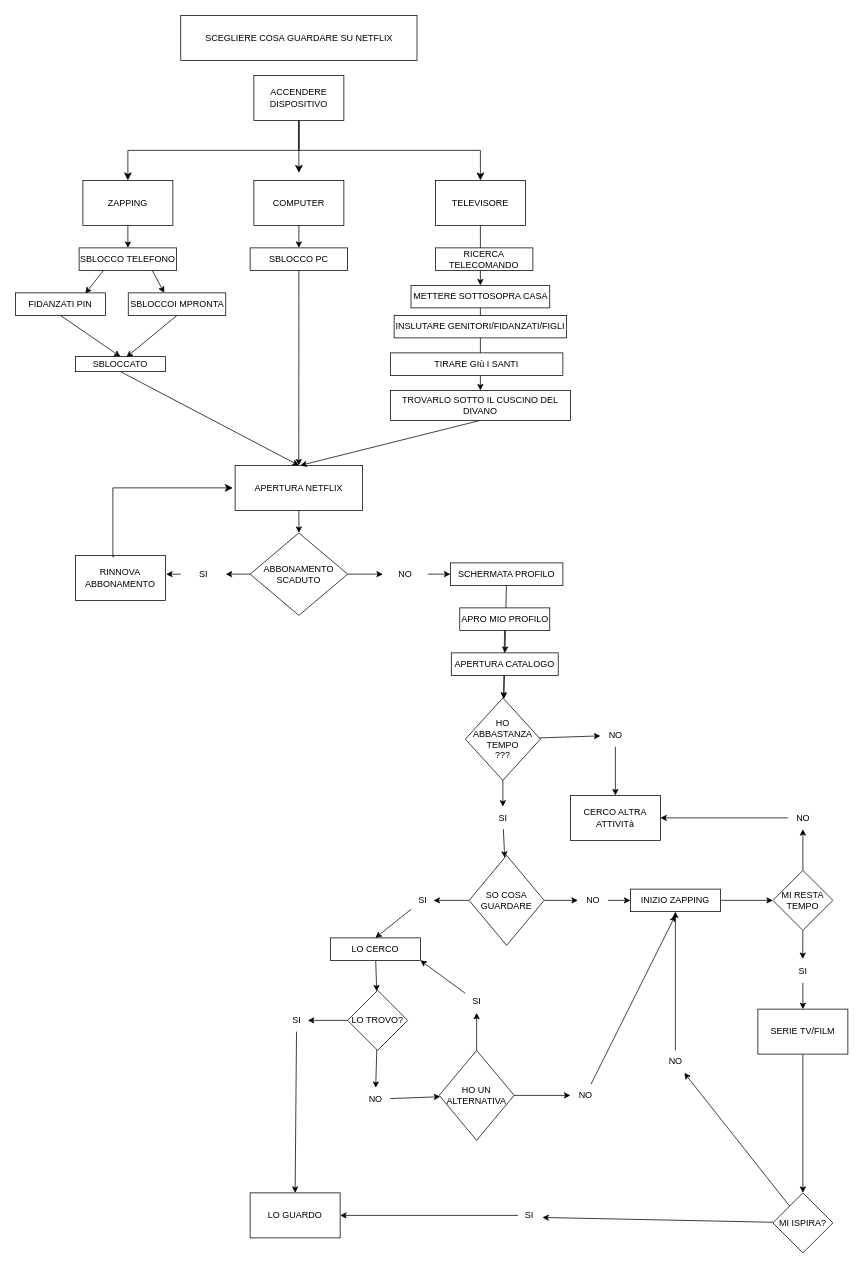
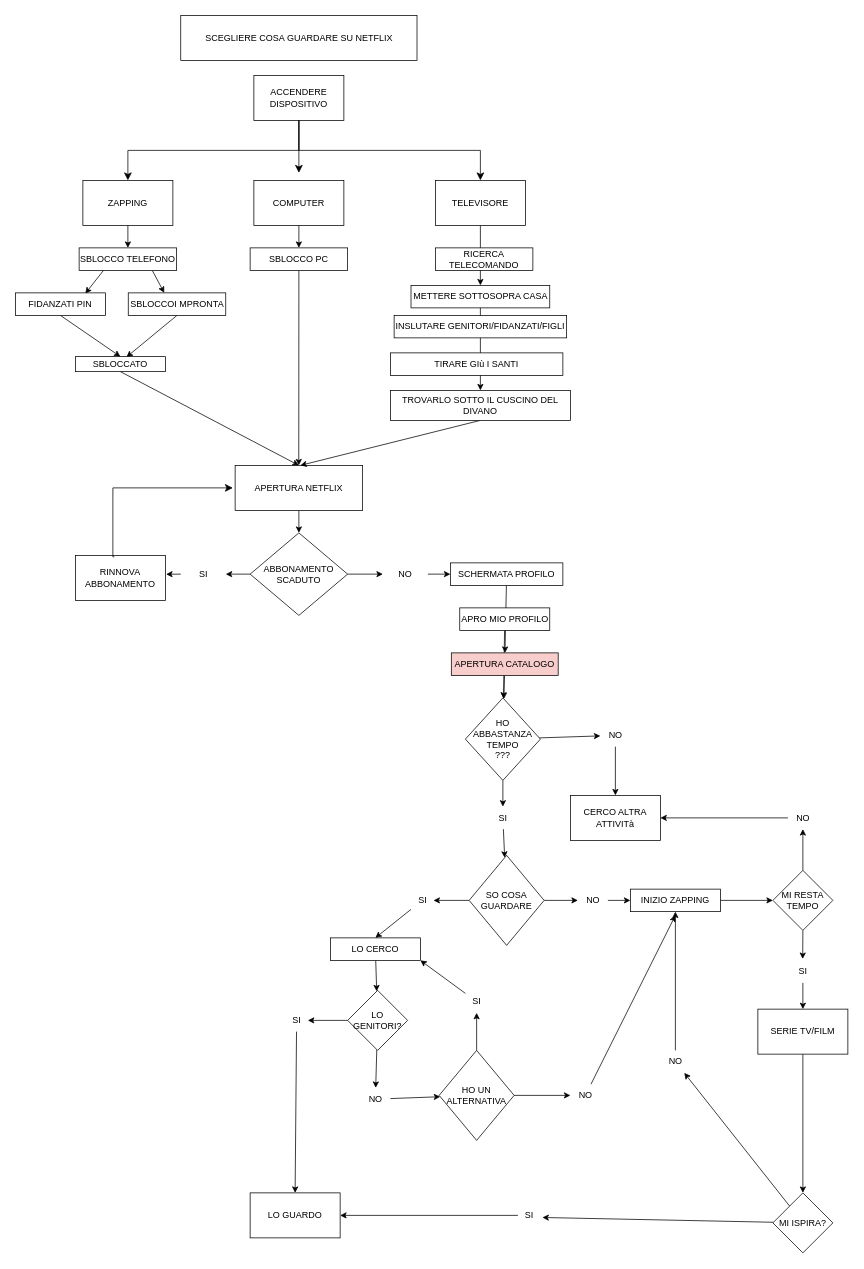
(505, 664) -> (505, 664)
(378, 1020) -> (378, 1020)
